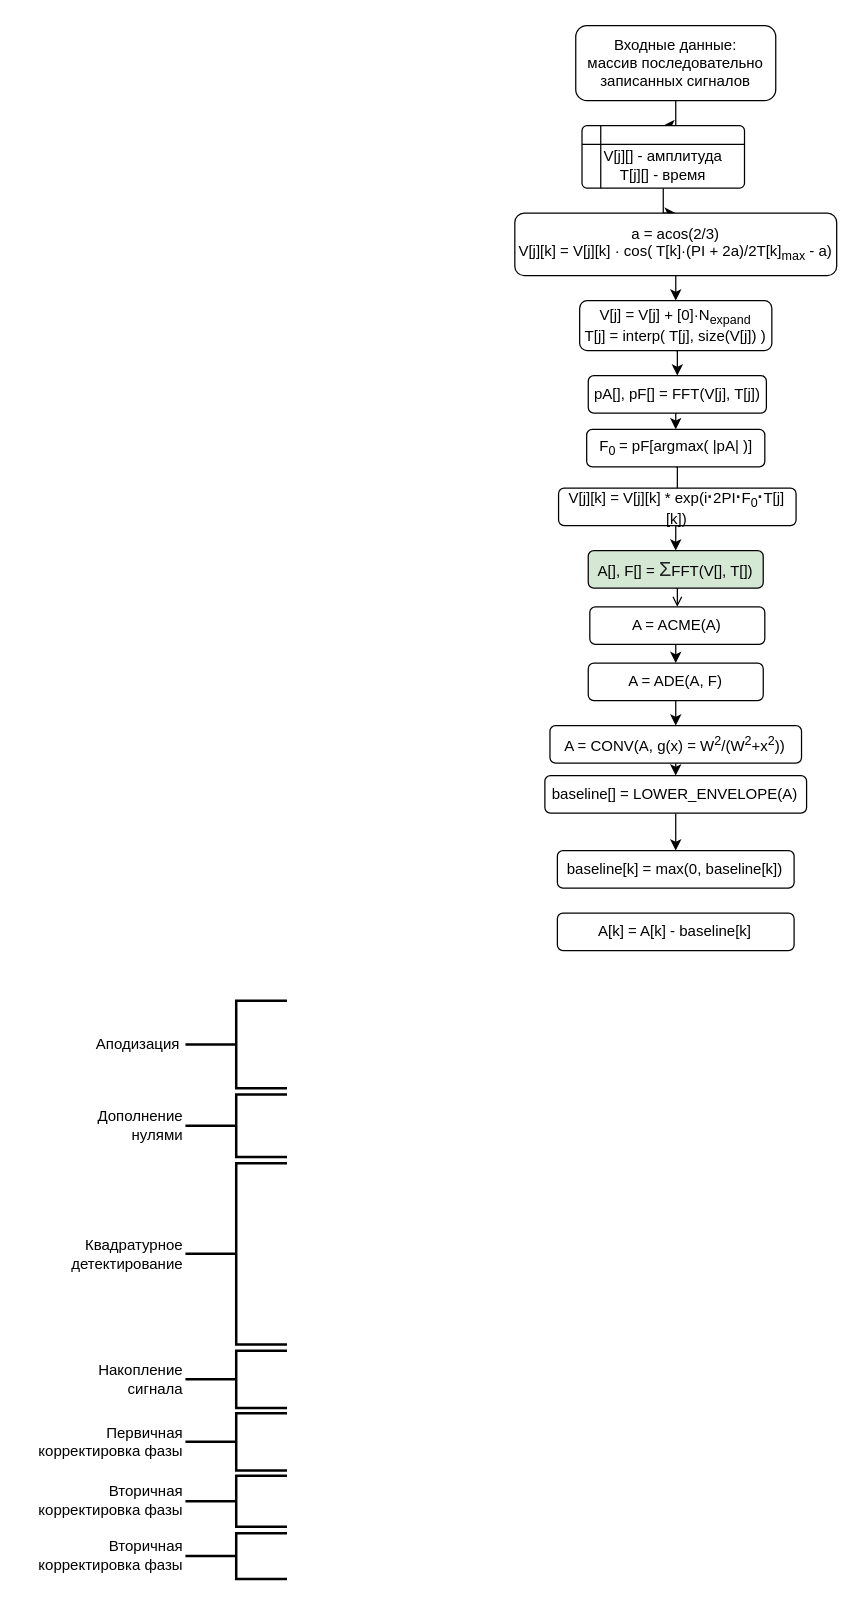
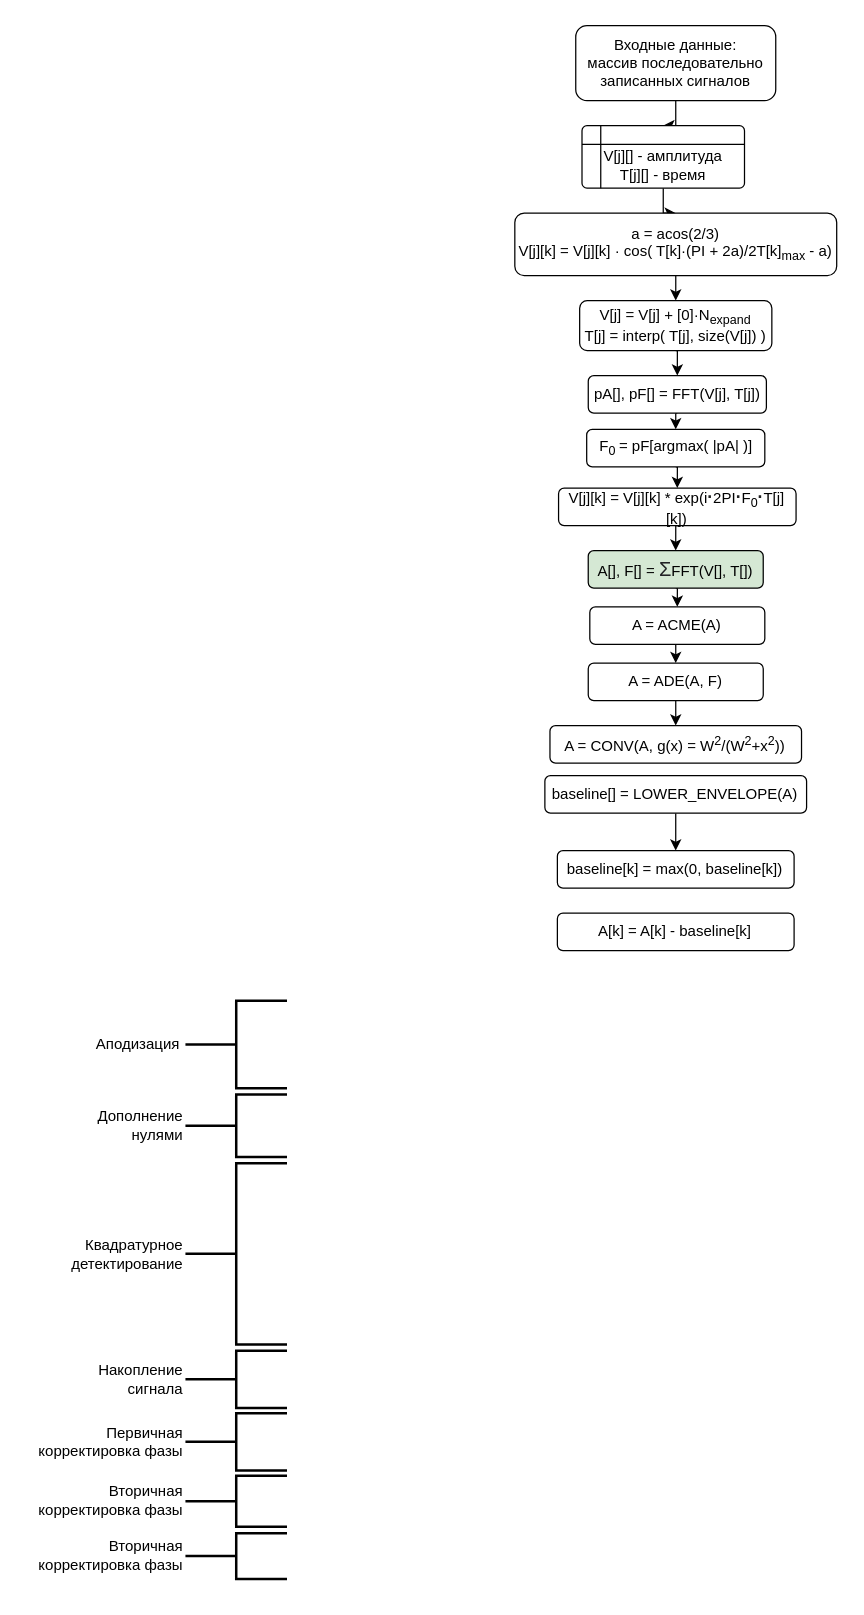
(677, 481) -> (677, 478)
(677, 599) -> (677, 597)
(676, 765) -> none
